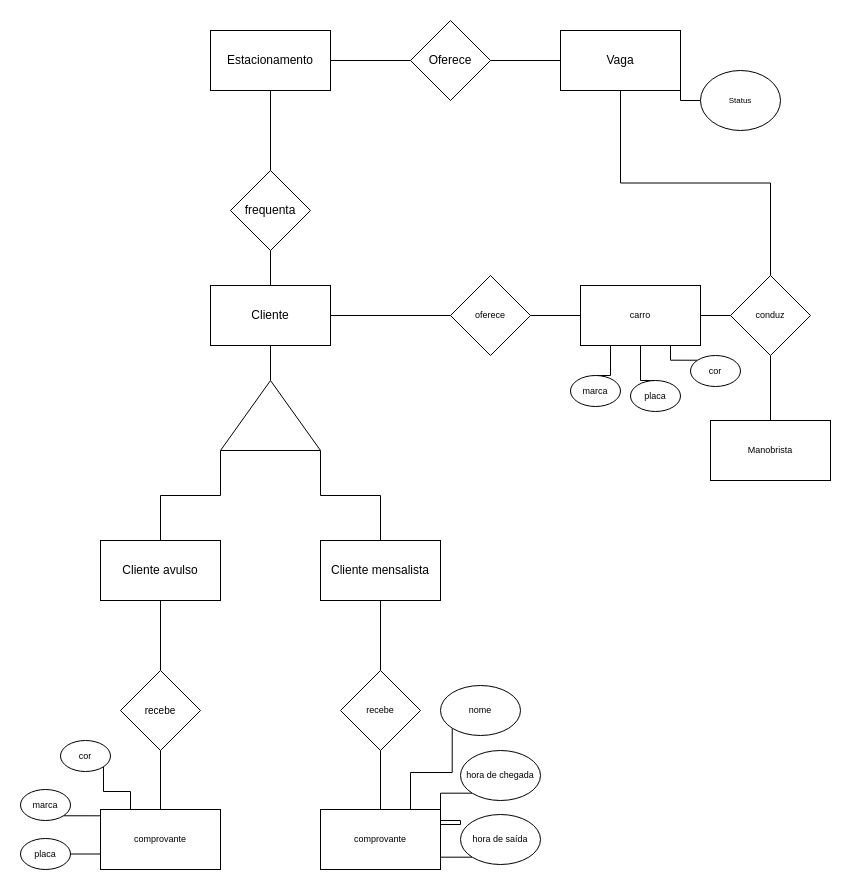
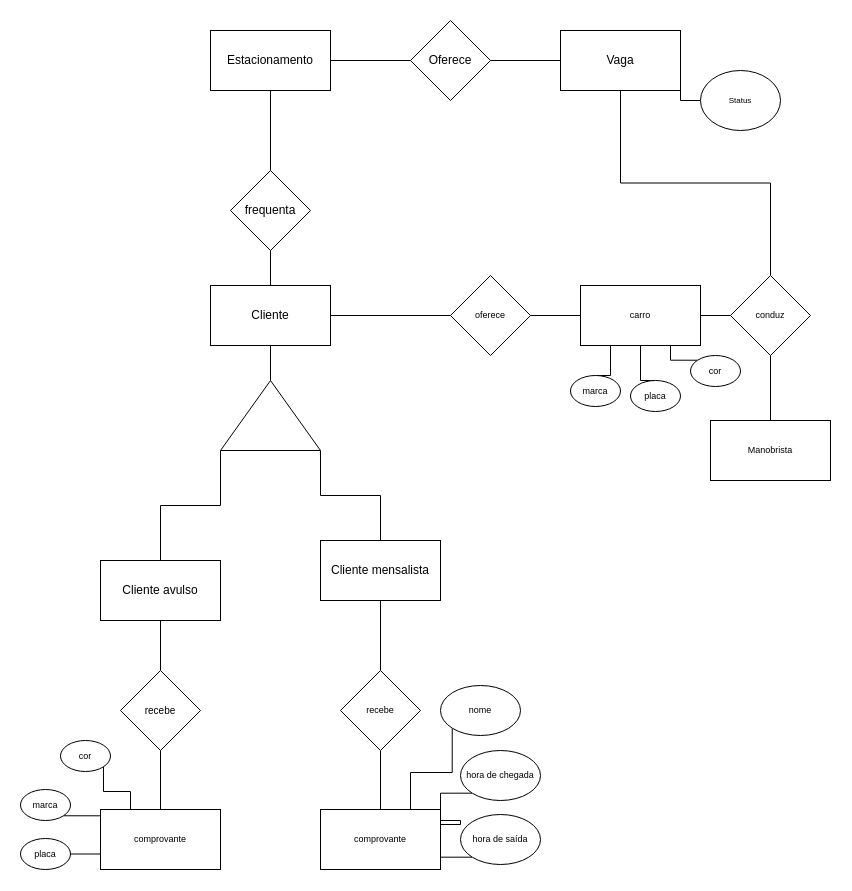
(161, 571) -> (161, 591)
